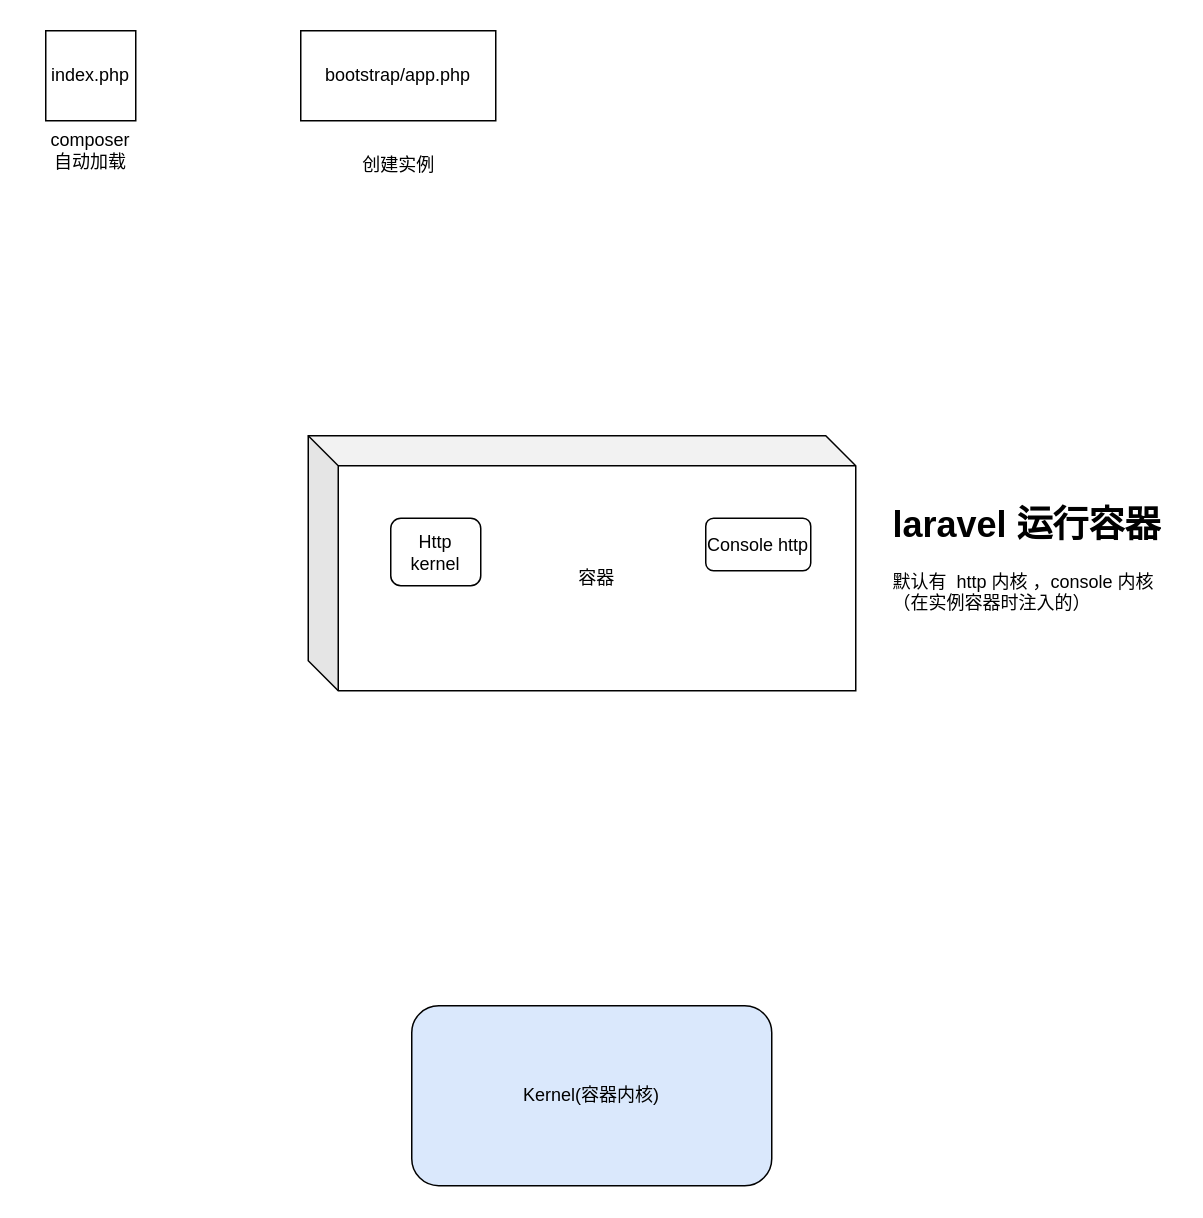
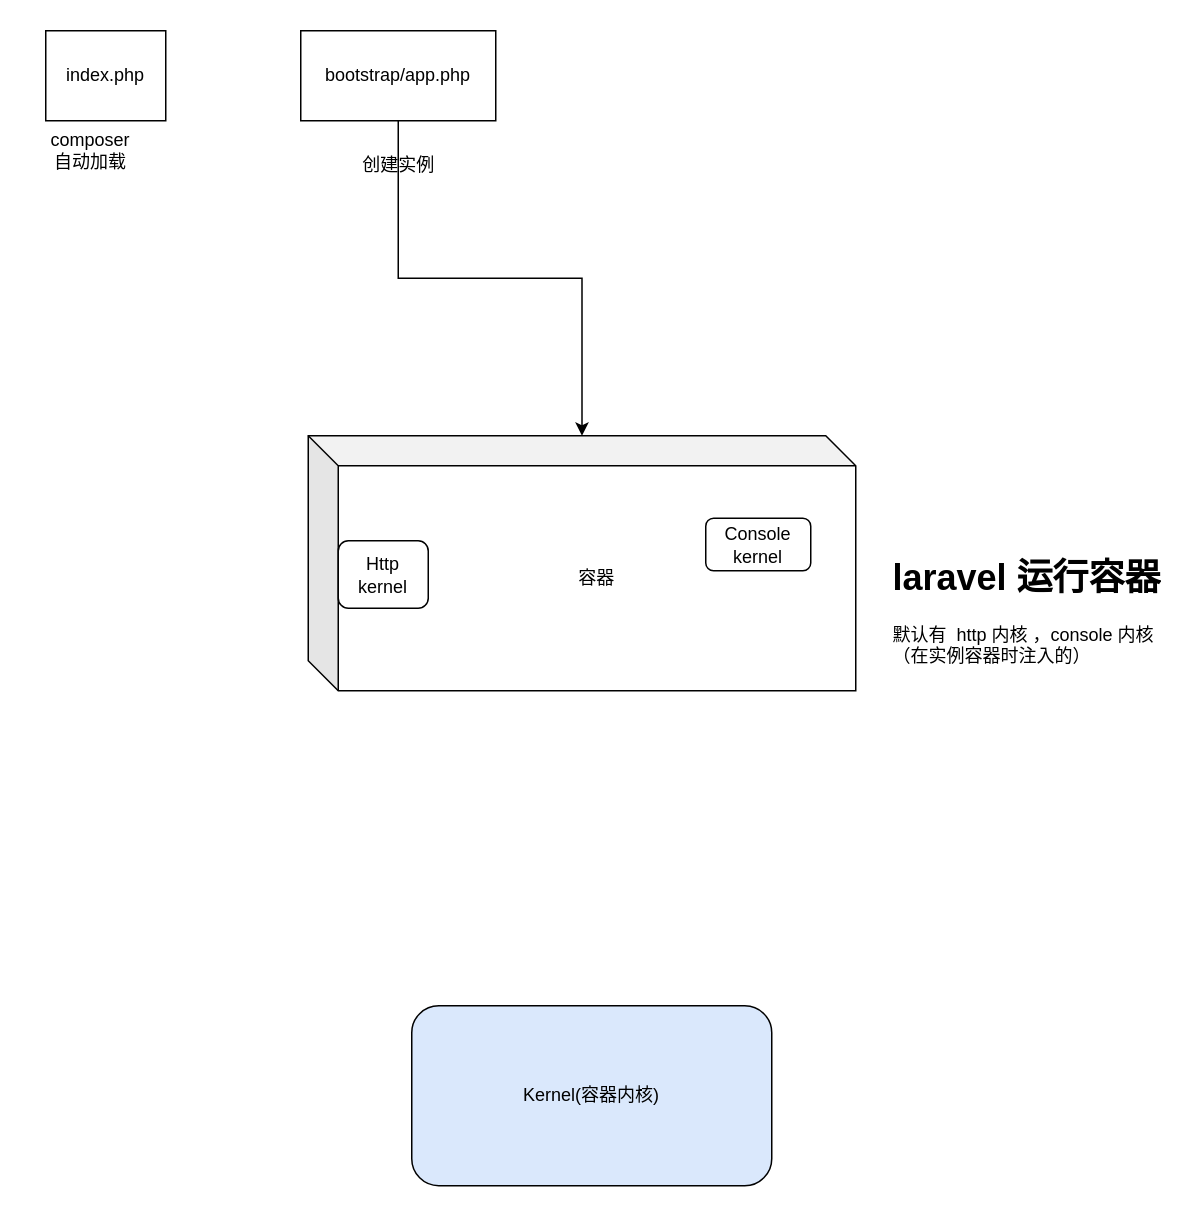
(91, 76) -> (106, 76)
none -> (485, 278)
(758, 545) -> (758, 545)
(436, 552) -> (383, 575)
(1028, 586) -> (1028, 638)
